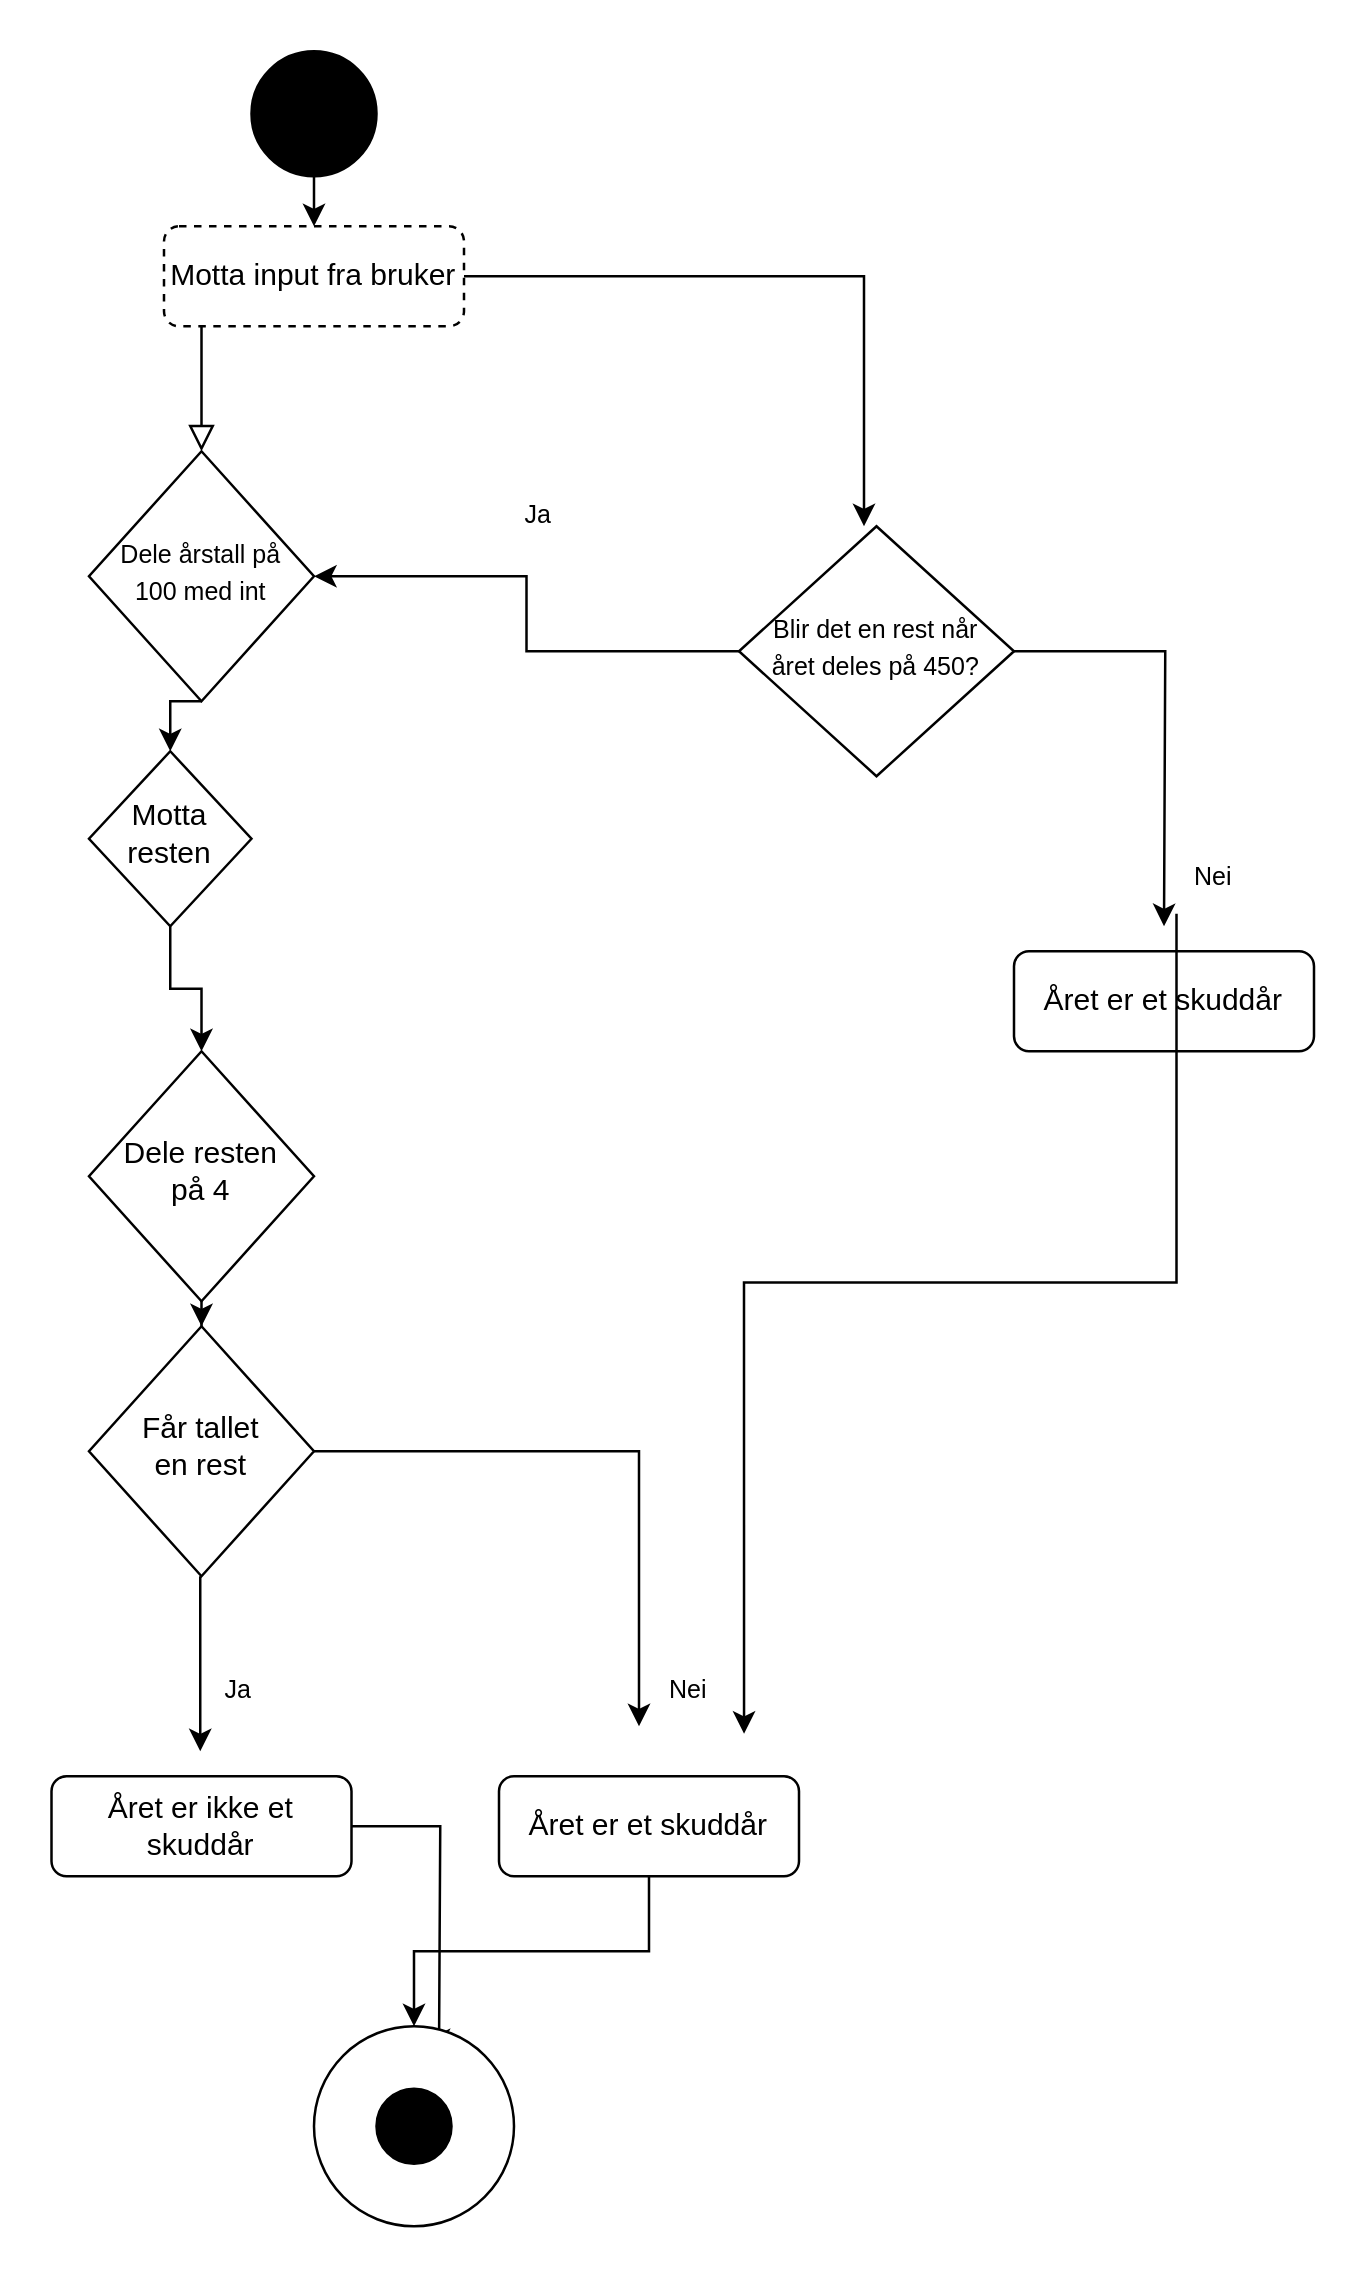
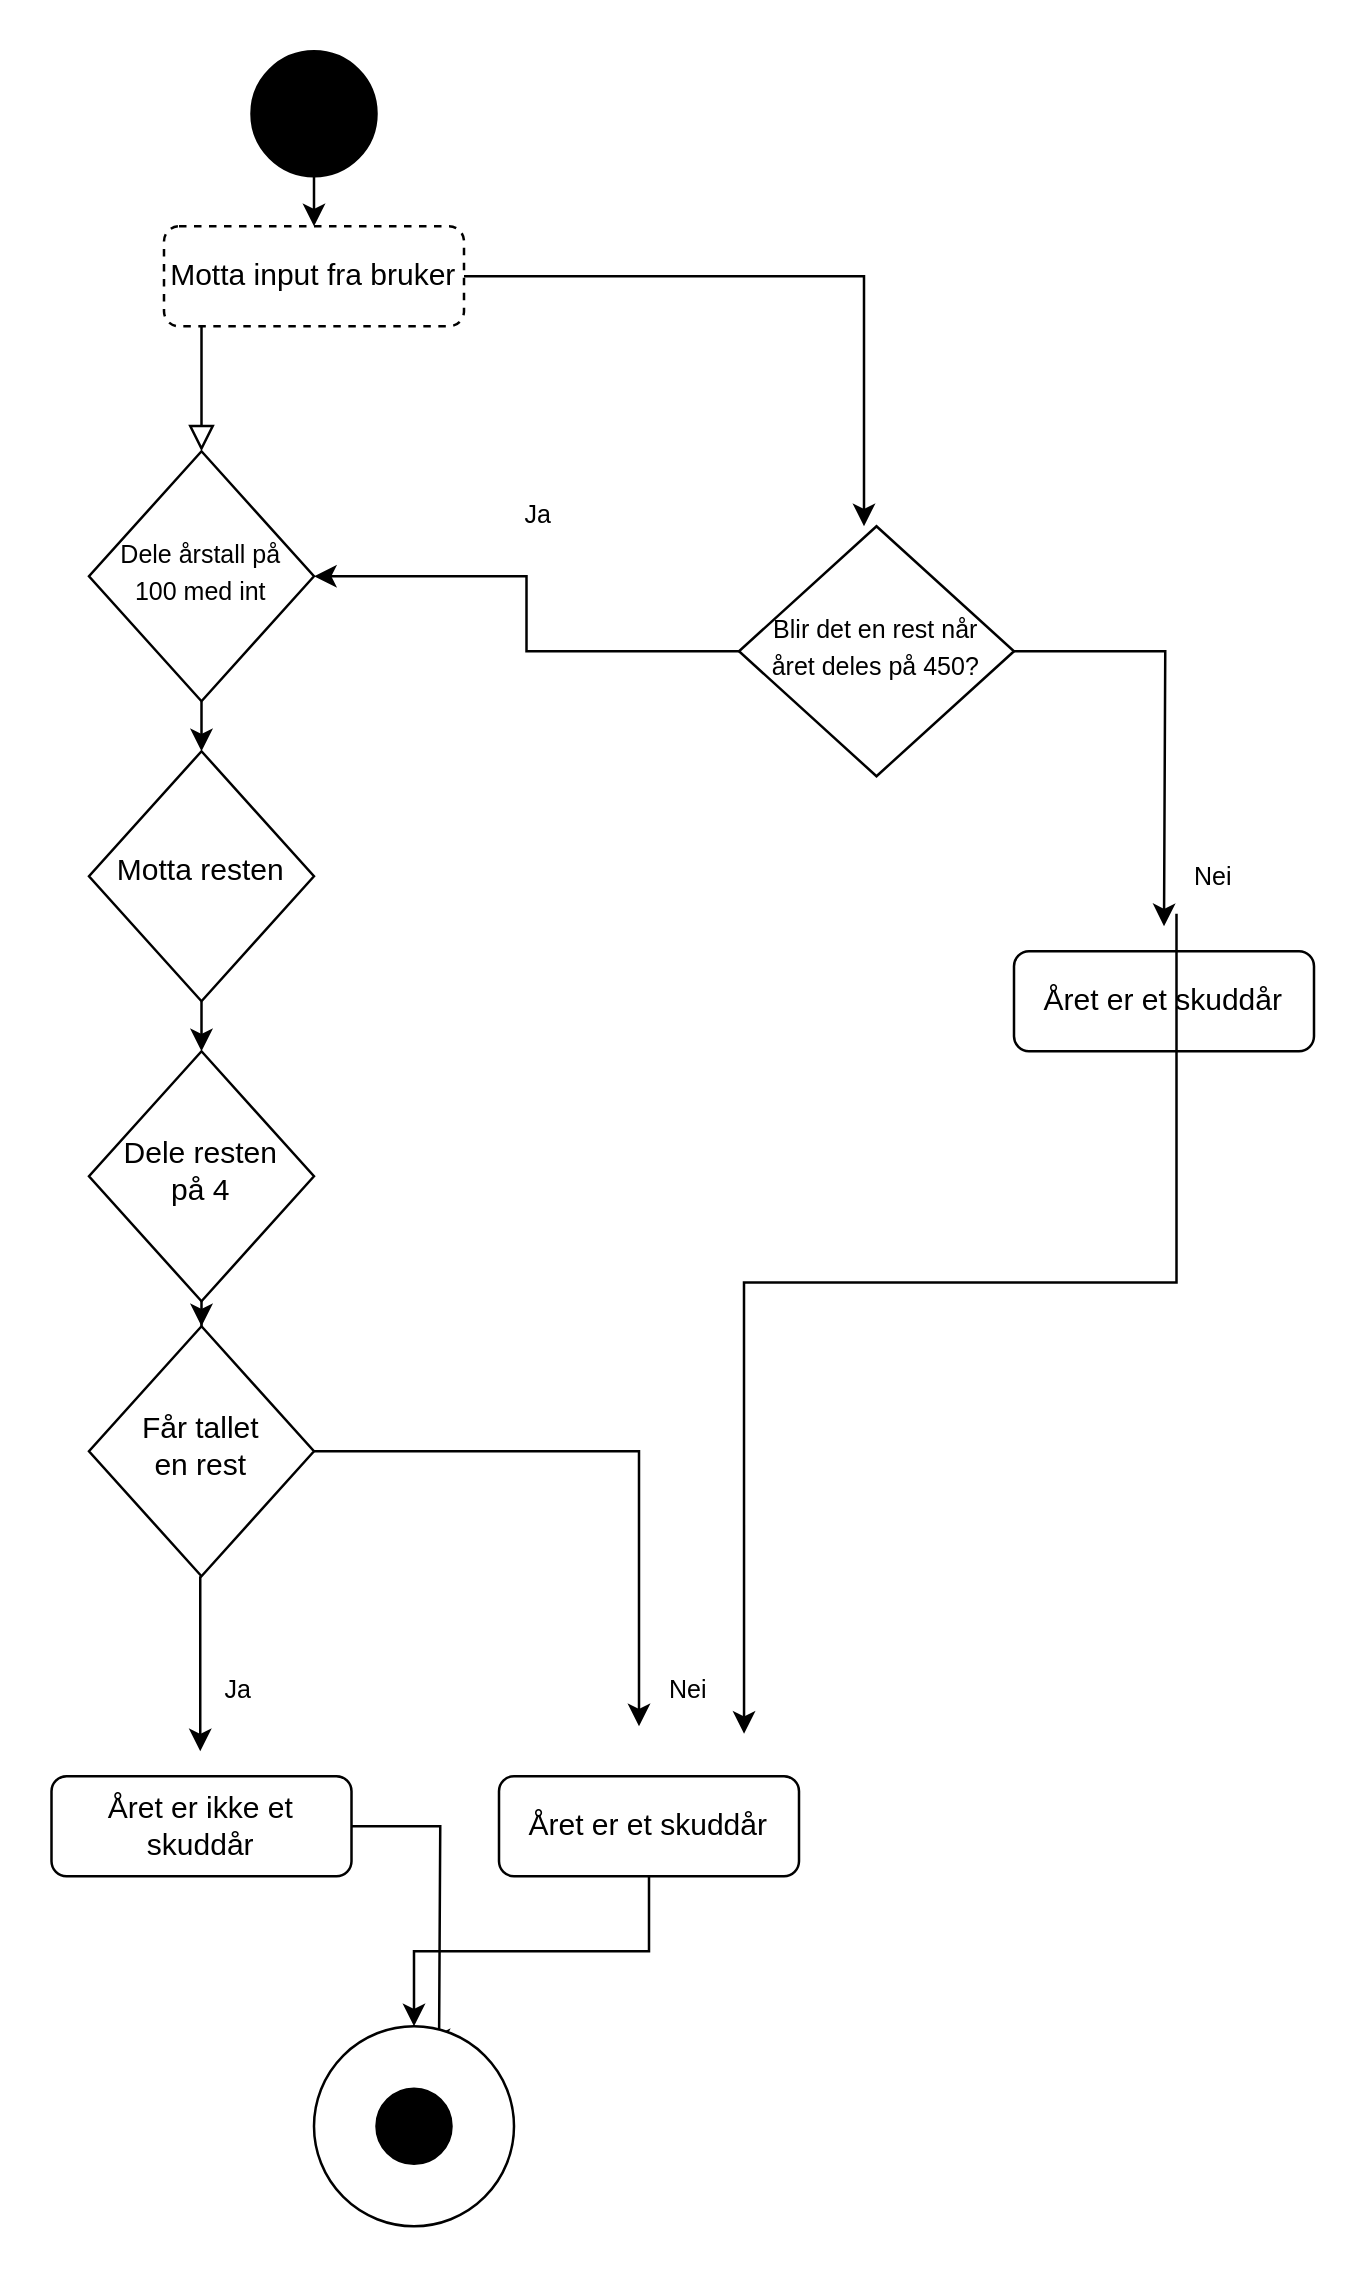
(170, 839) -> (201, 876)
